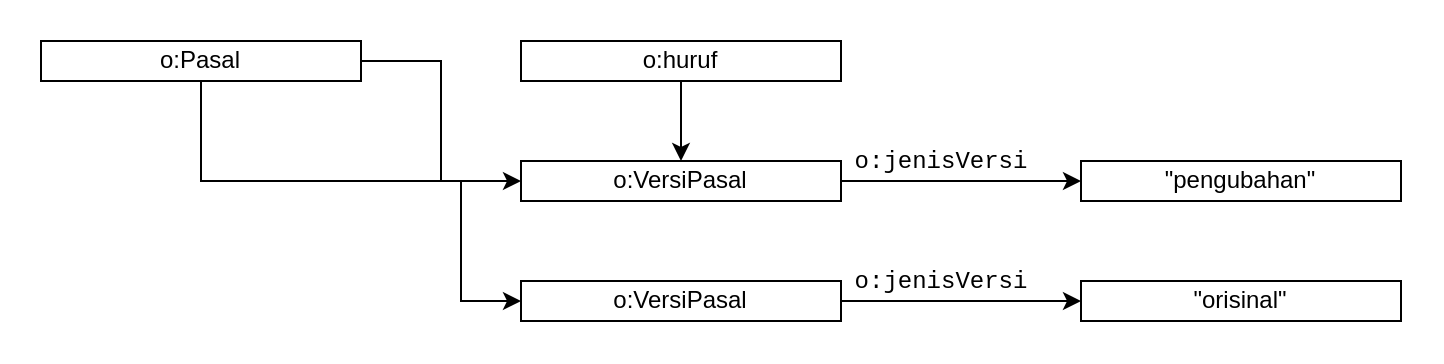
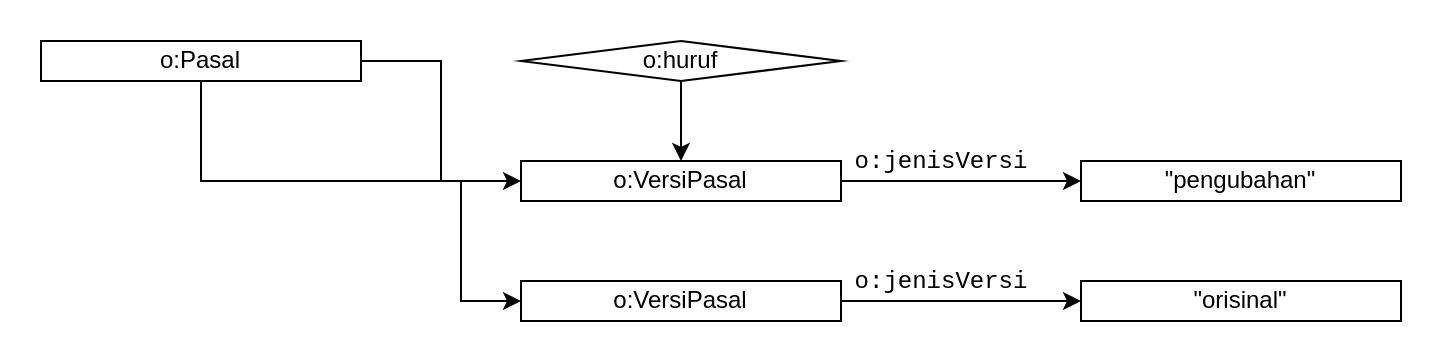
(681, 61) -> (681, 61)
